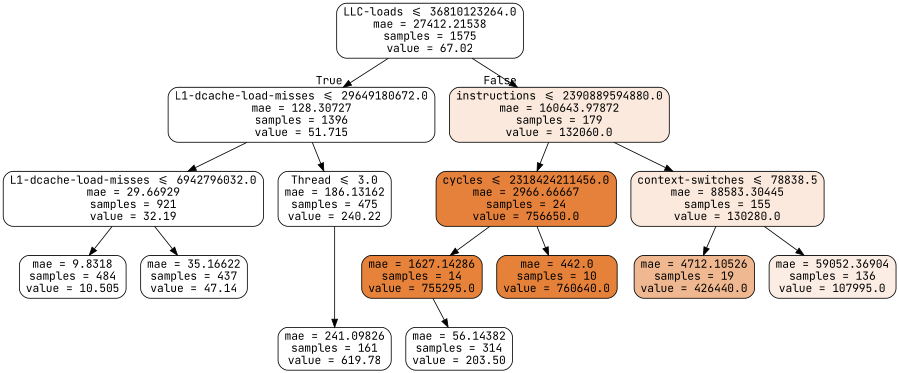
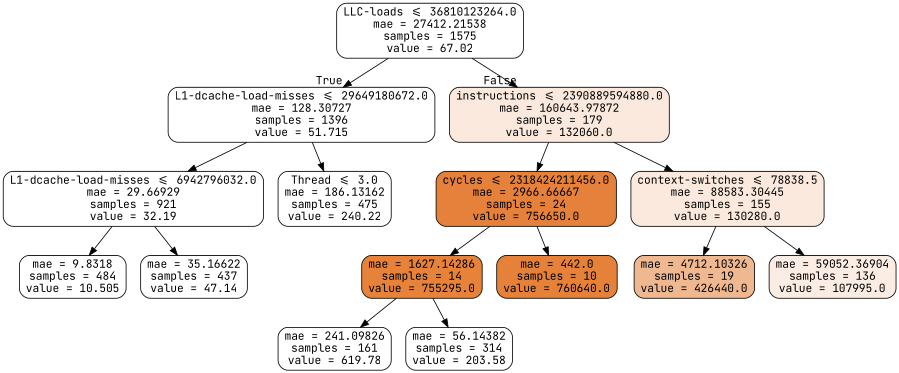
(335, 273) -> (382, 310)
(694, 277) -> (694, 277)
(459, 349) -> (459, 349)
